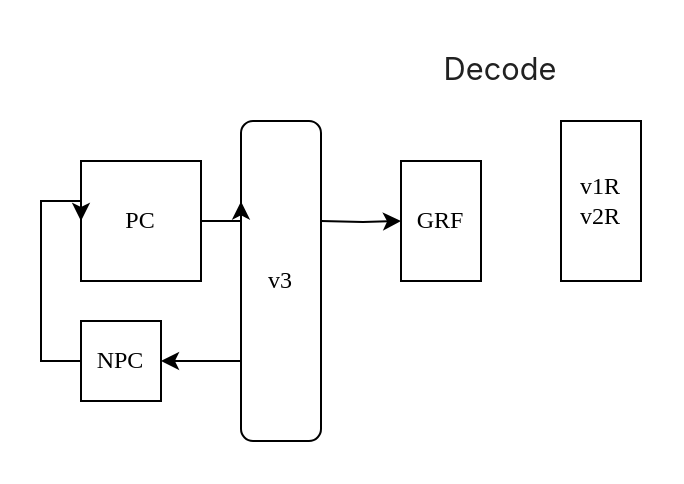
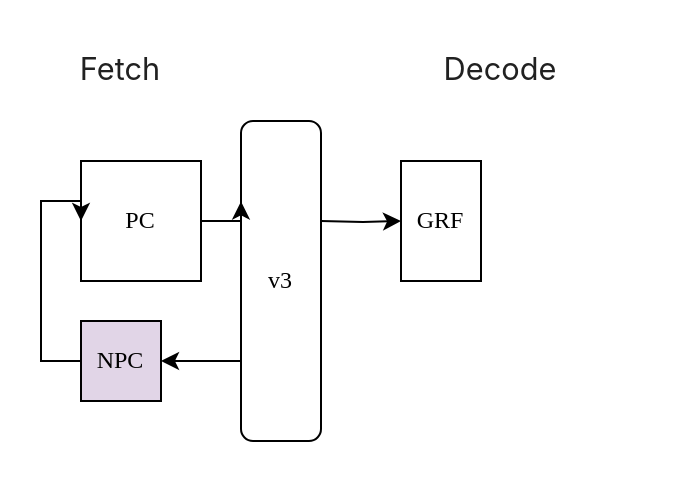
none -> (121, 71)
(601, 201) -> none
(121, 361) -> (121, 361)
